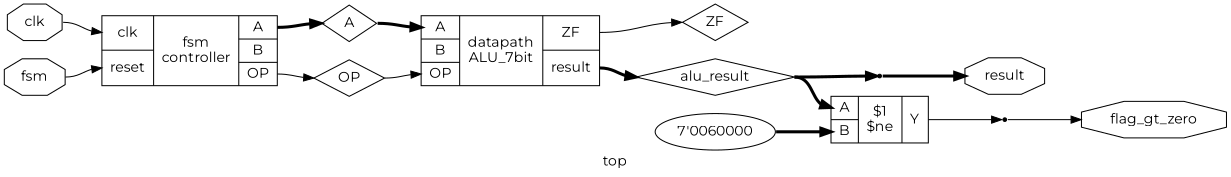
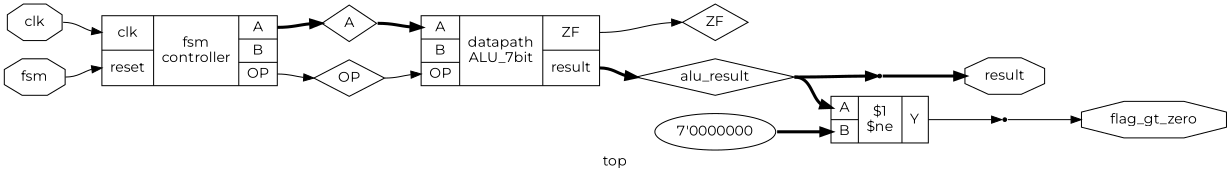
(715, 132) -> (715, 132)
